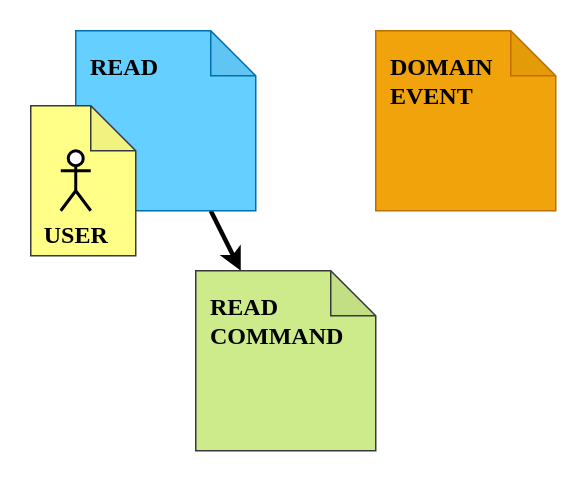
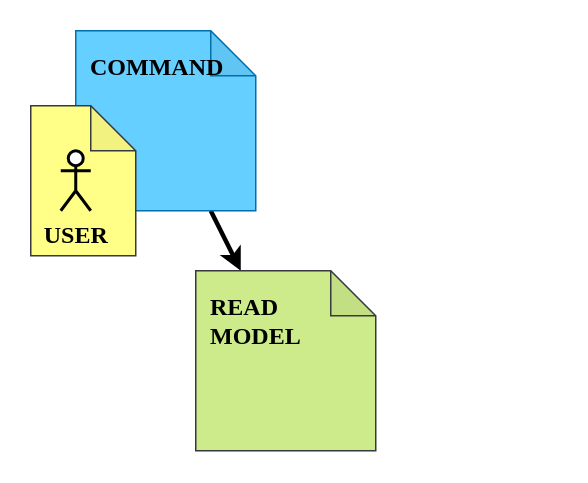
(118, 68) -> (138, 68)
(466, 121) -> none
(287, 322) -> (275, 308)
